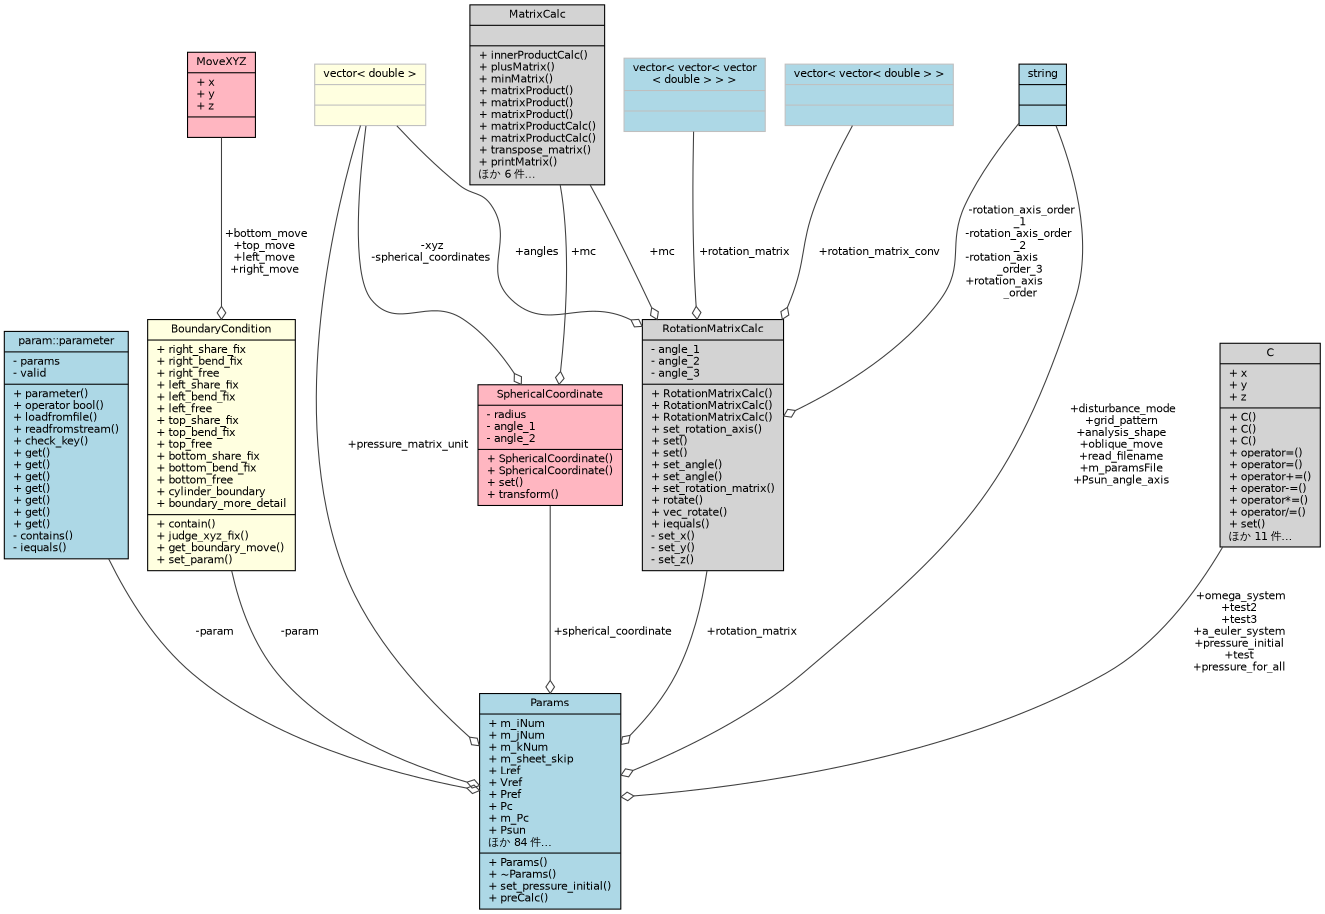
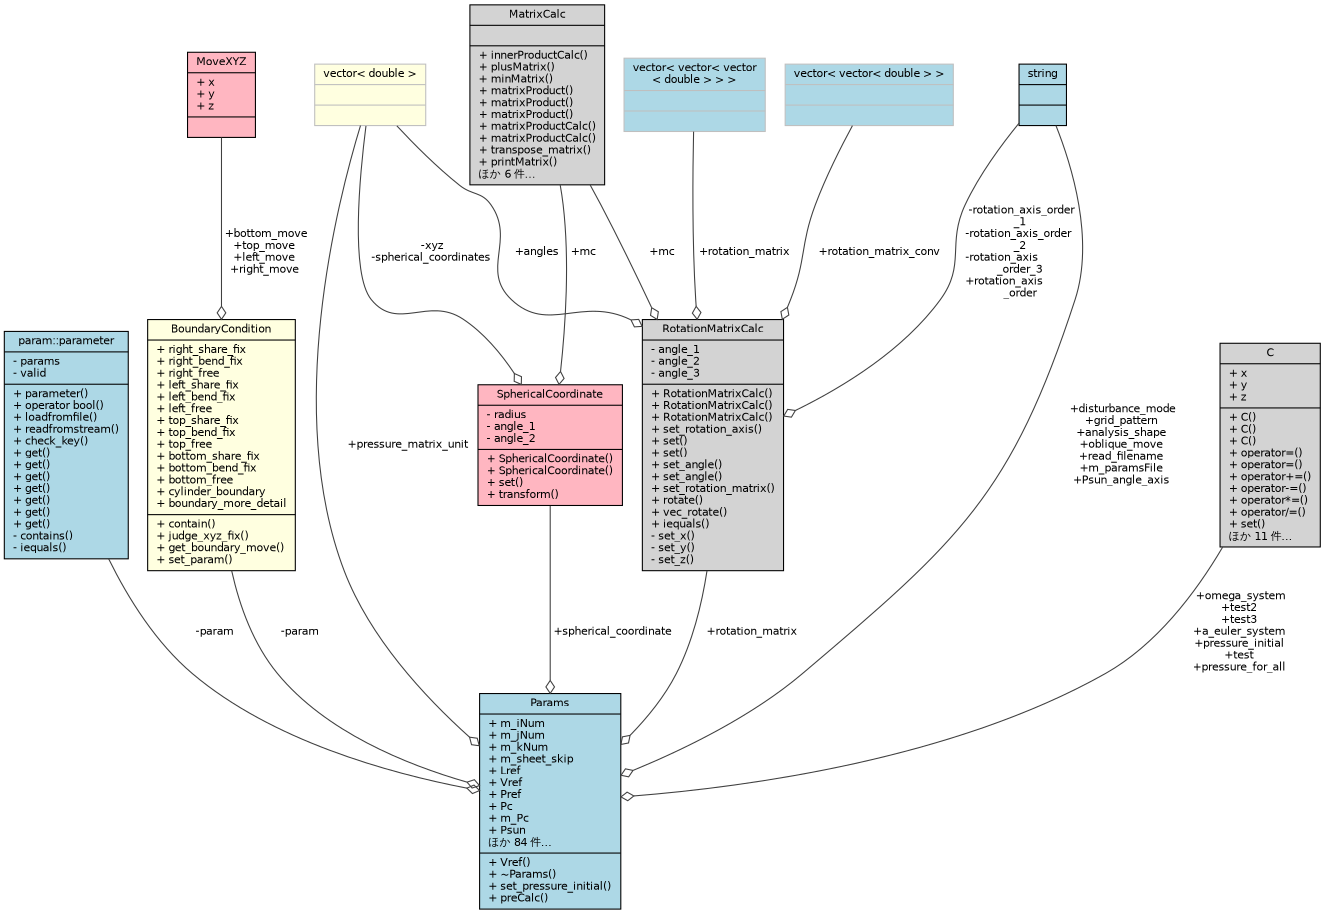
(518, 863) -> (510, 863)
